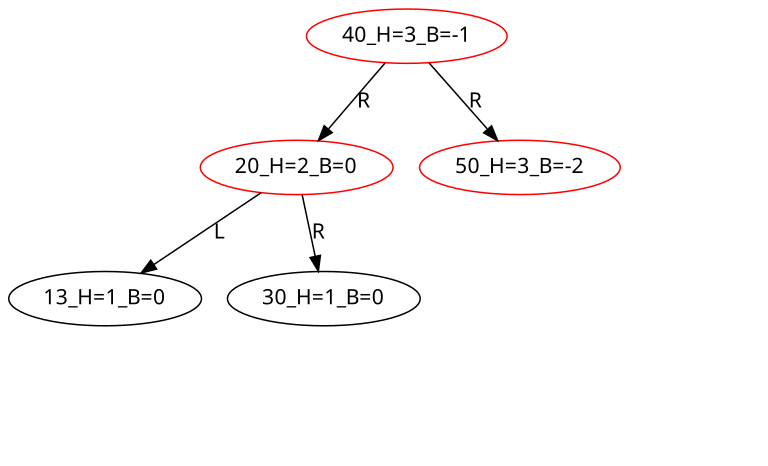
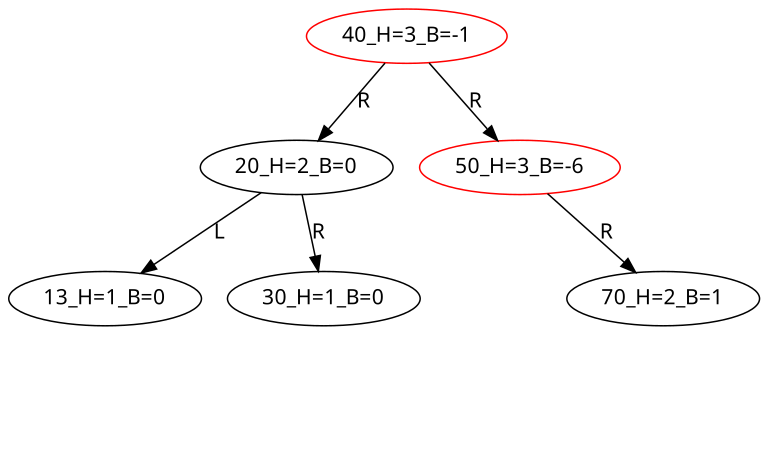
(297, 167) -> (297, 167)
(520, 167) -> (520, 167)
none -> (663, 299)
